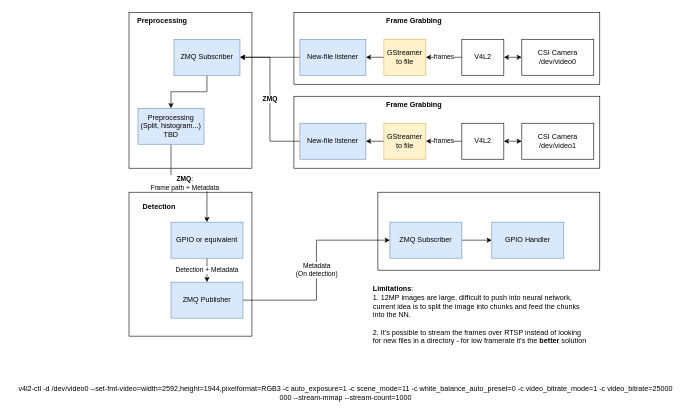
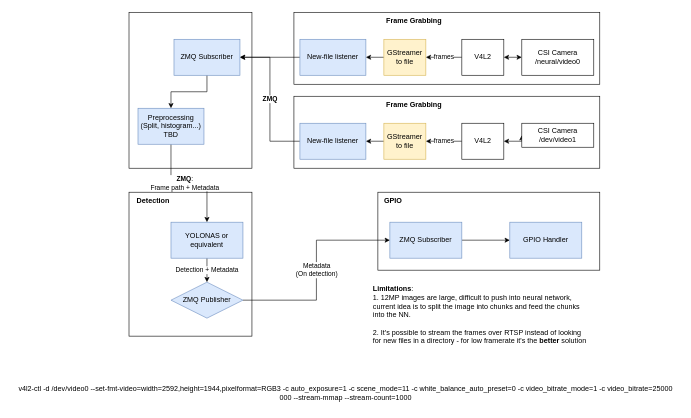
(162, 21) -> none
(558, 57) -> (558, 57)
(558, 141) -> (558, 135)
none -> (393, 201)
(159, 207) -> (153, 201)
(207, 240) -> (207, 240)
(528, 240) -> (546, 240)
(207, 300) -> (207, 300)
